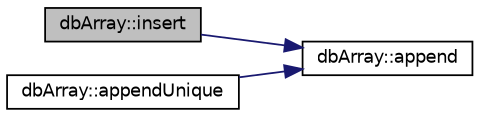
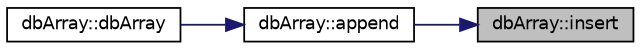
(243, 40) -> (437, 25)
(123, 92) -> (94, 25)
